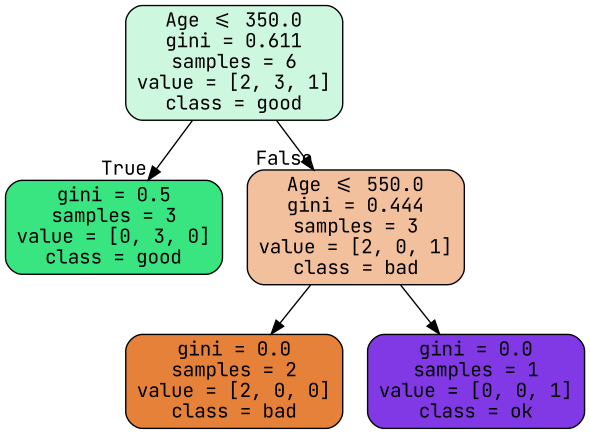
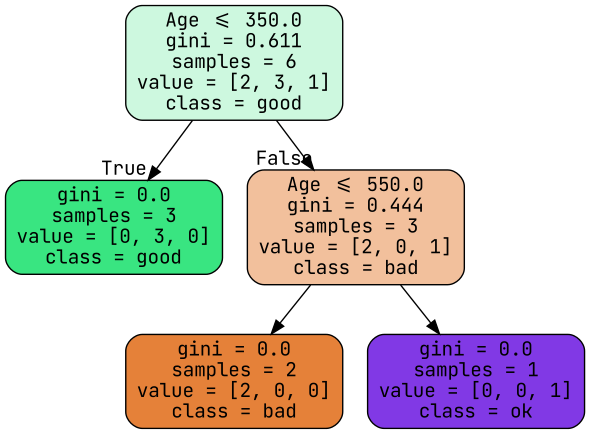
(114, 227) -> (114, 227)
